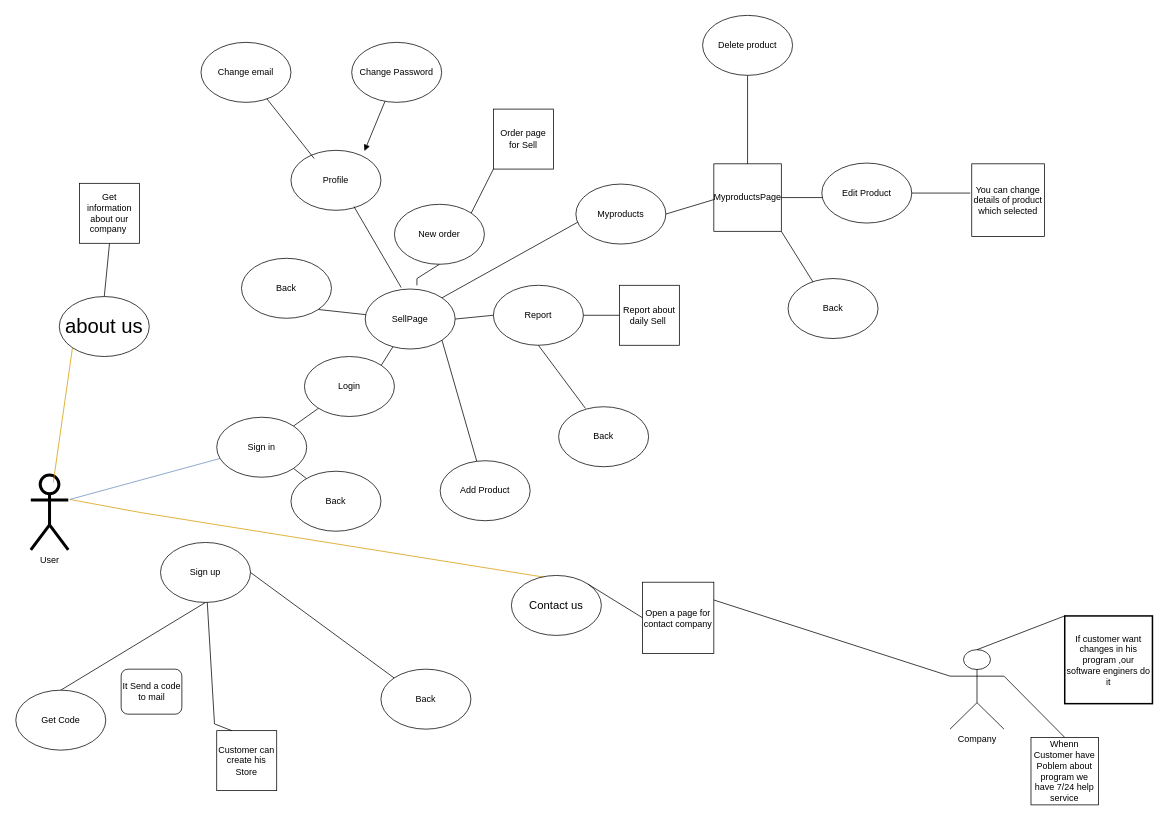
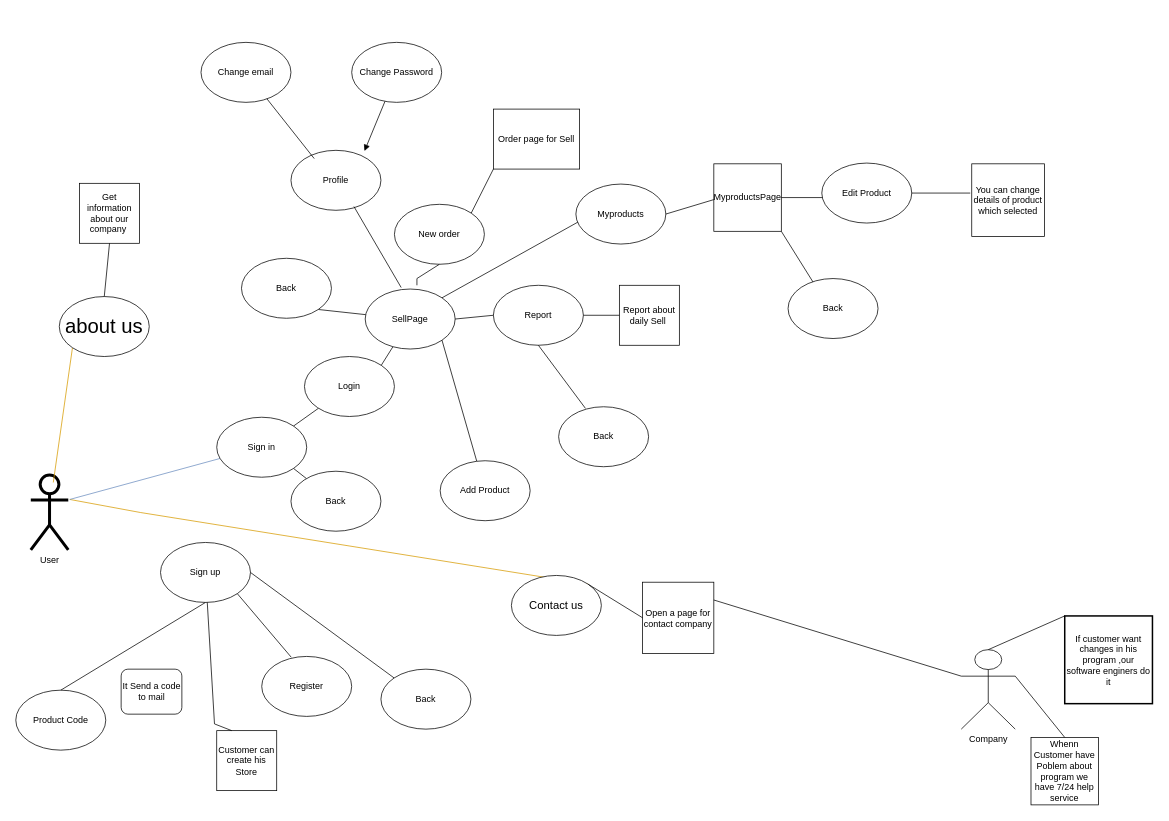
(747, 45) -> none
(747, 120) -> none
(523, 139) -> (536, 139)
none -> (264, 625)
none -> (306, 687)
(977, 690) -> (988, 690)
(60, 720) -> (60, 720)
